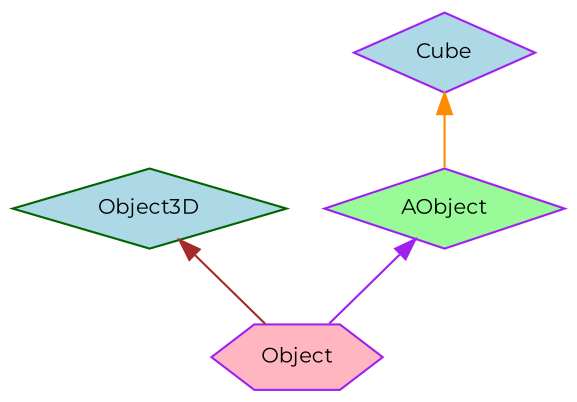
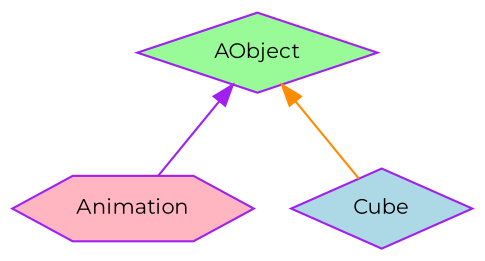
(445, 141) -> (327, 140)
(150, 209) -> none
(297, 357) -> (133, 209)
